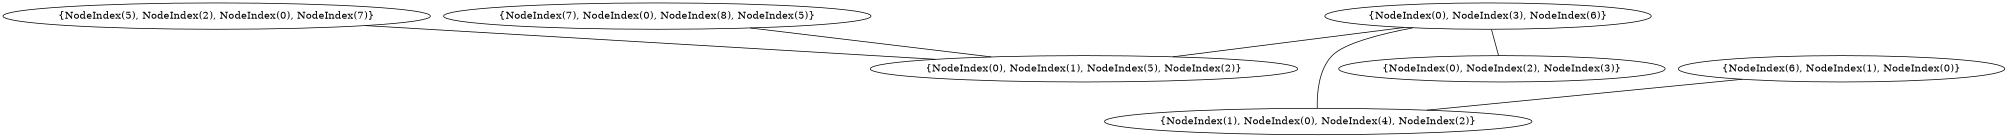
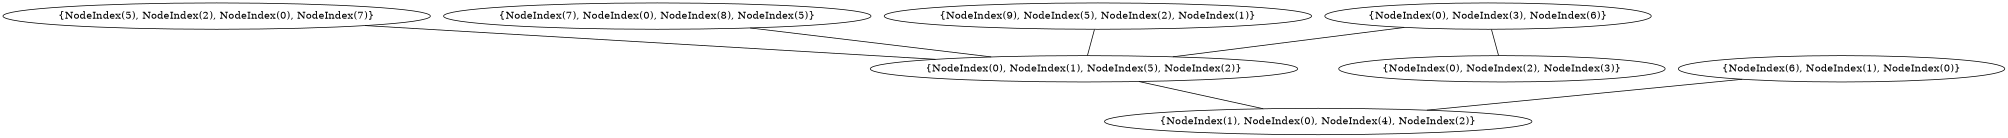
none -> (1098, 16)
(1345, 47) -> (1201, 95)
